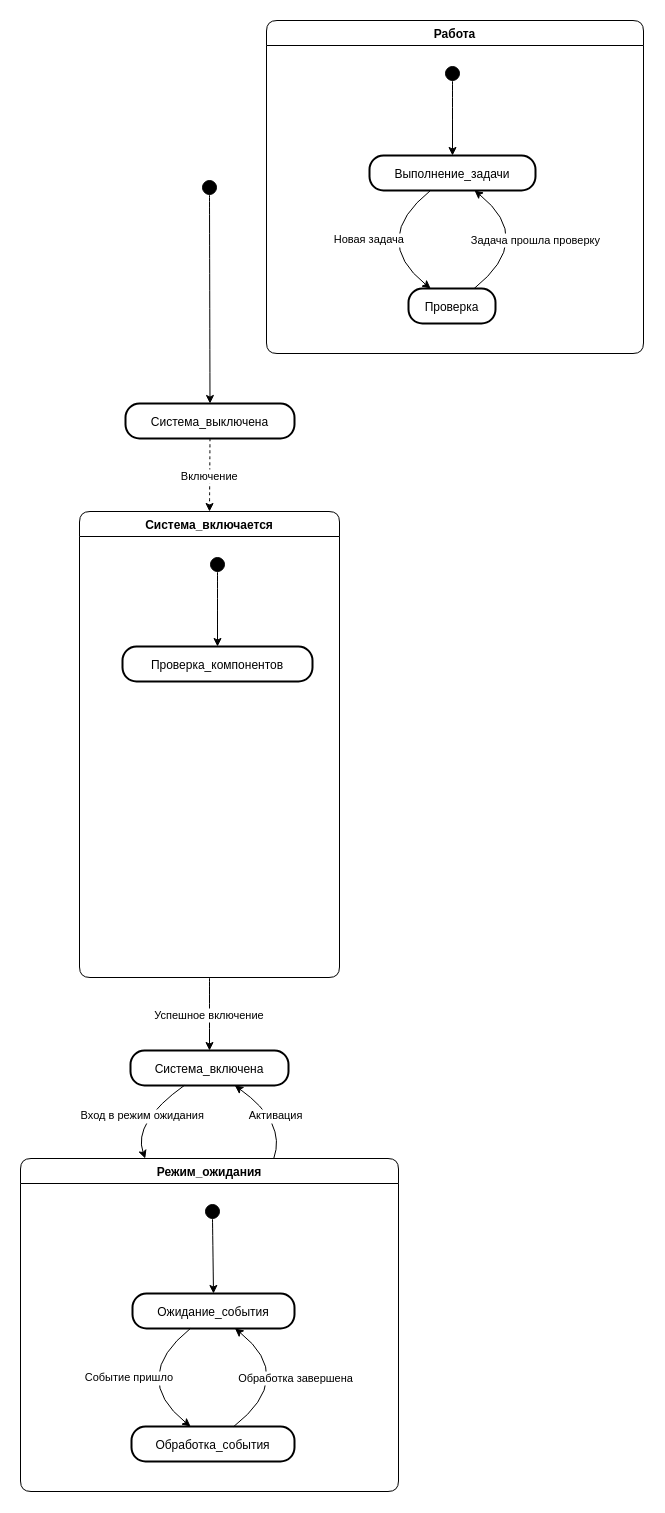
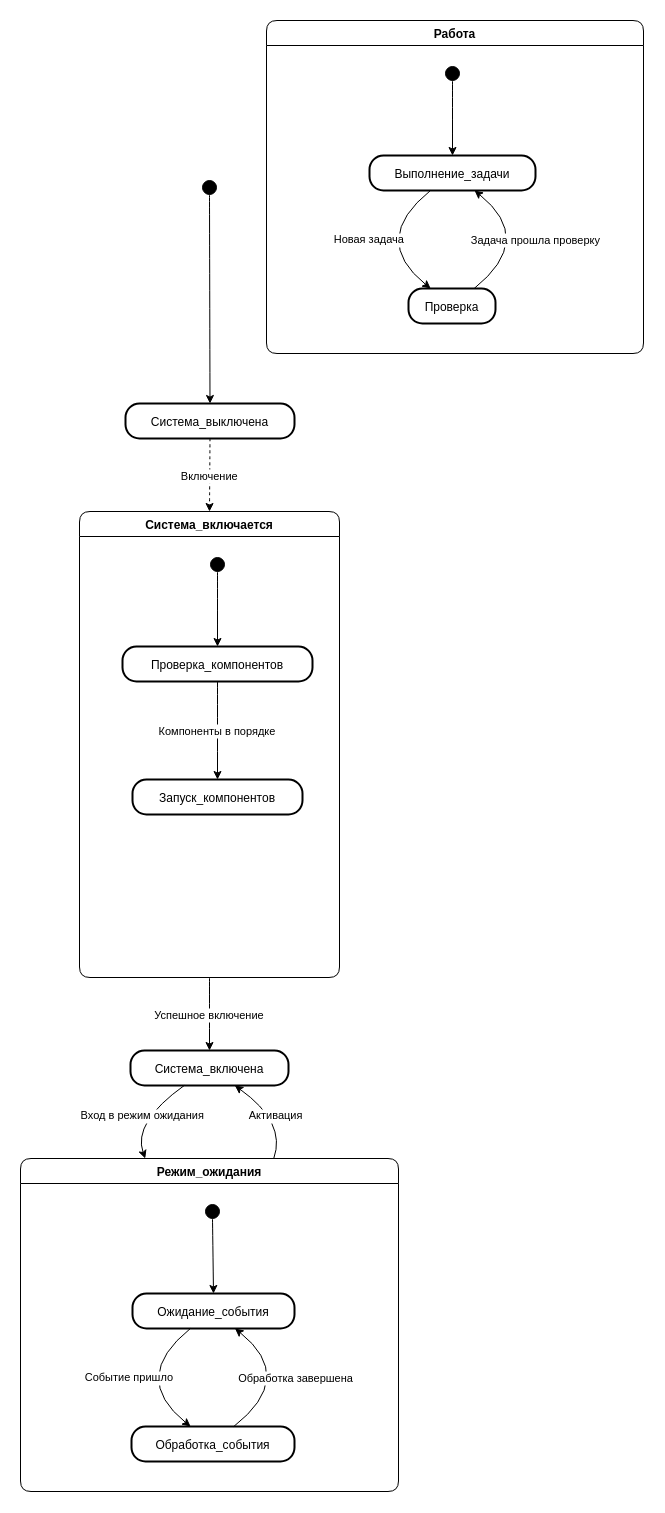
none -> (218, 727)
none -> (218, 797)
